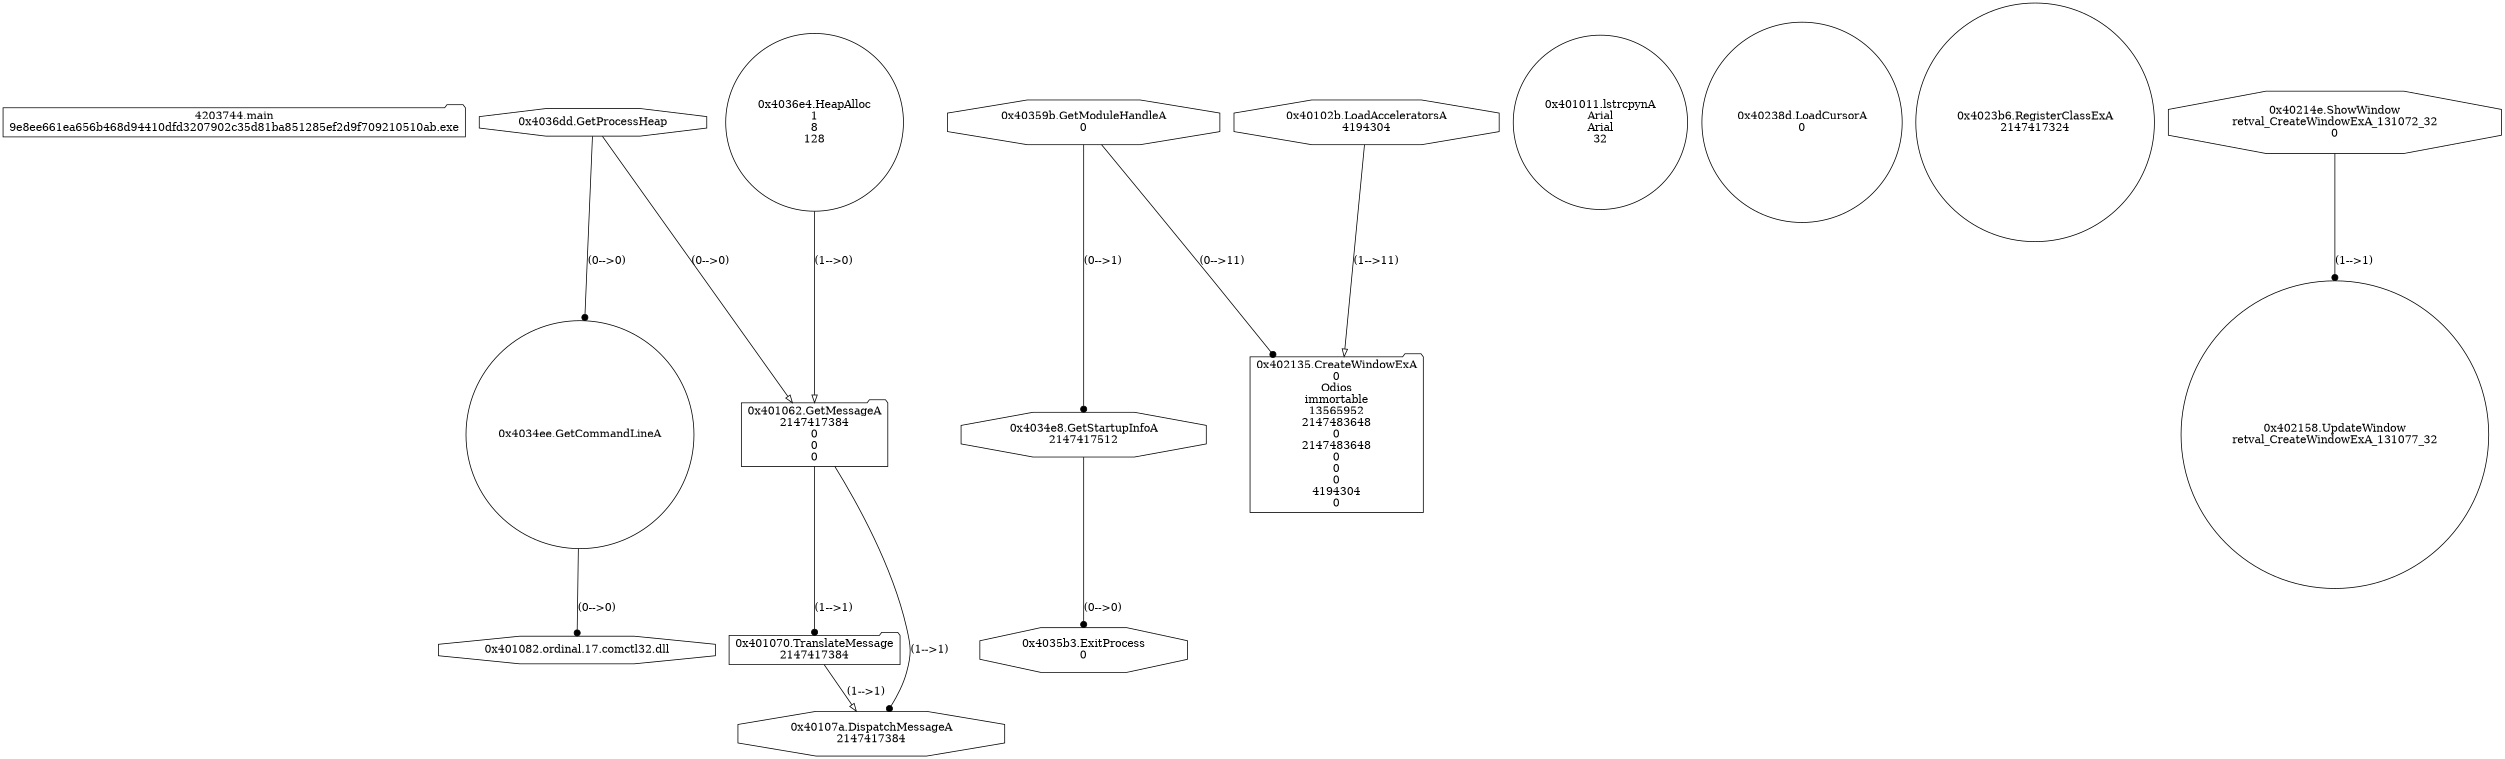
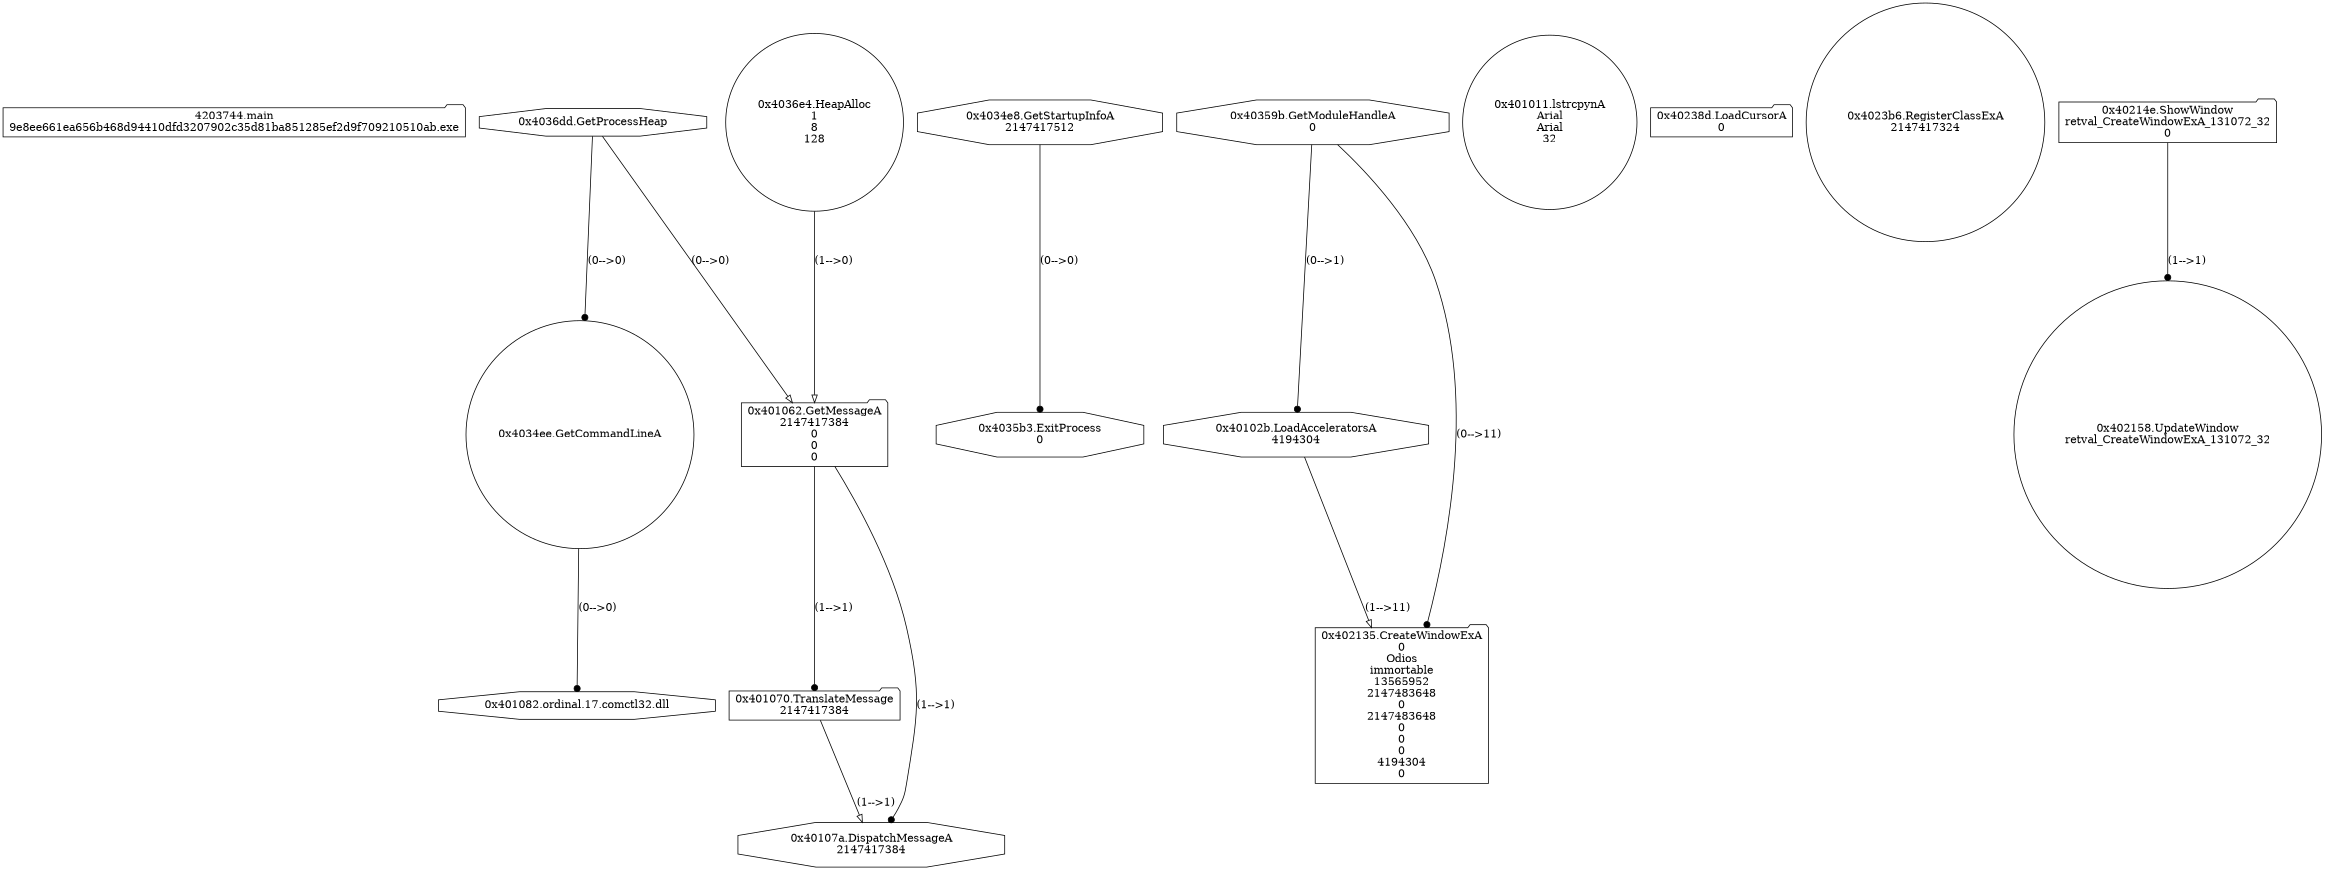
(1802, 122) -> (1722, 122)
(2335, 122) -> (2168, 122)
(1084, 275) -> (1305, 275)
(2335, 435) -> (2168, 435)
